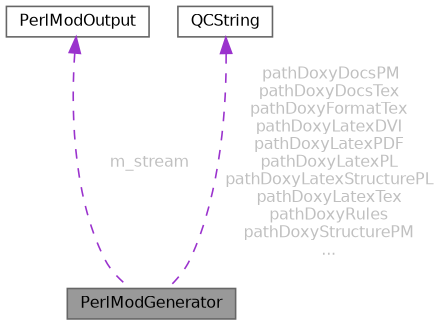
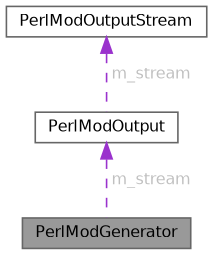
none -> (107, 22)
(225, 22) -> none
